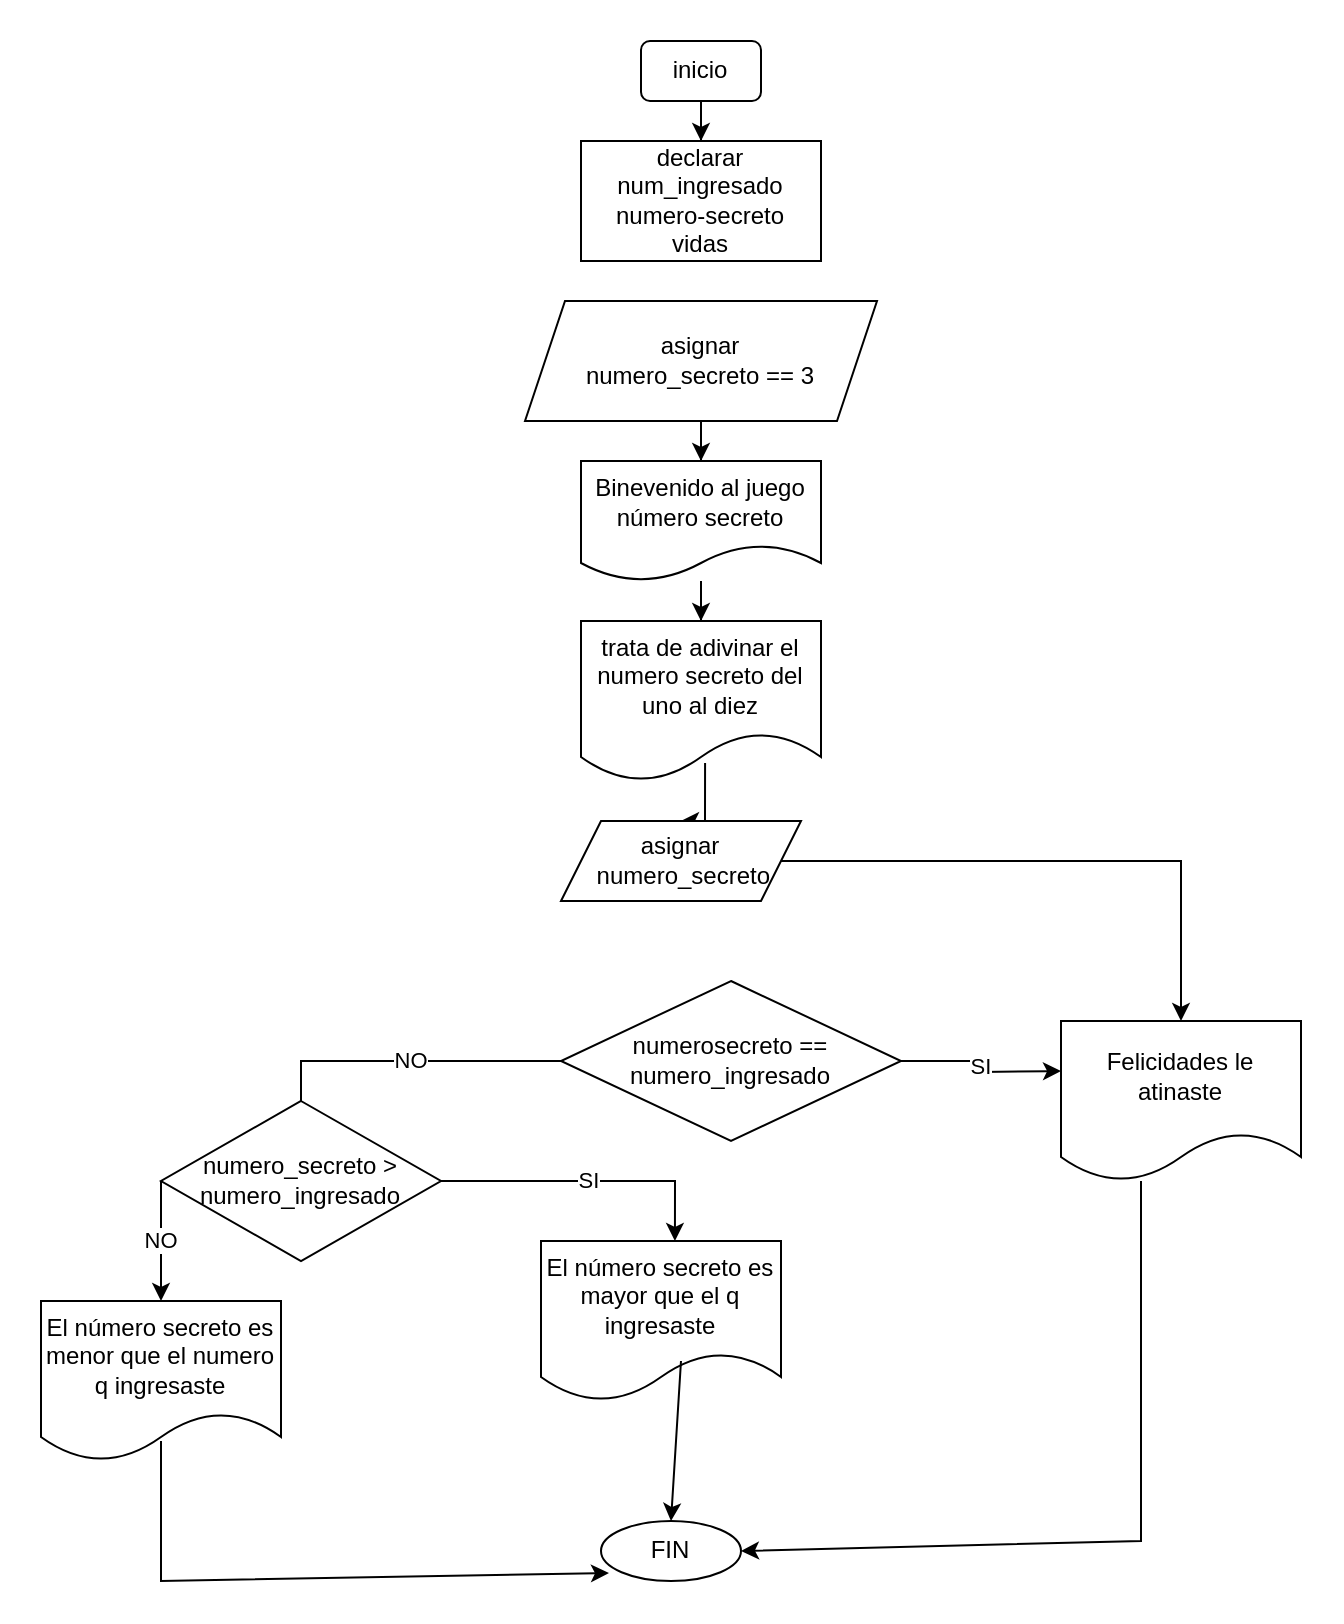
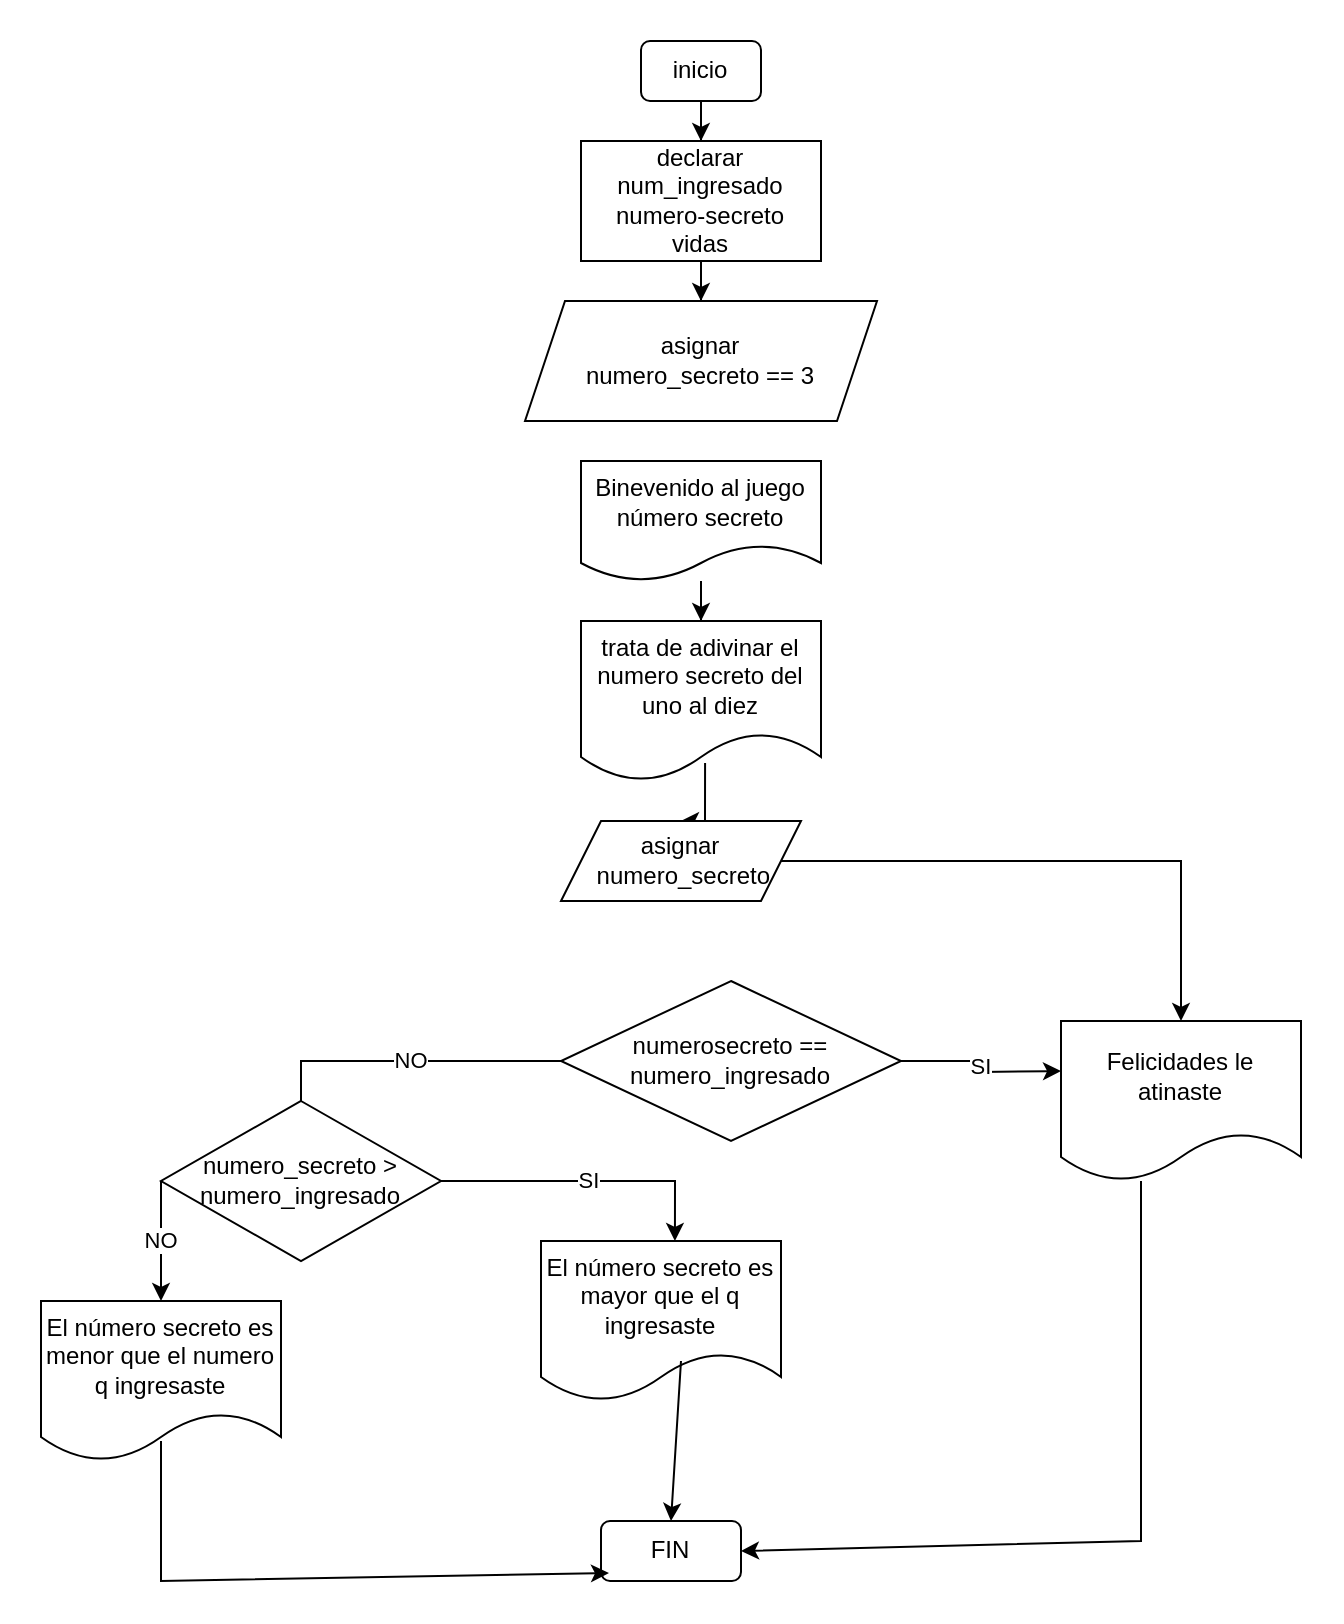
none -> (701, 288)
(701, 448) -> none
(671, 1551) -> (671, 1551)
